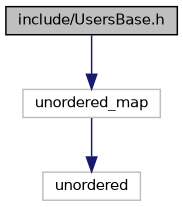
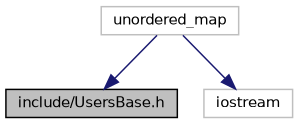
(92, 55) -> (136, 57)
(92, 186) -> (248, 103)
